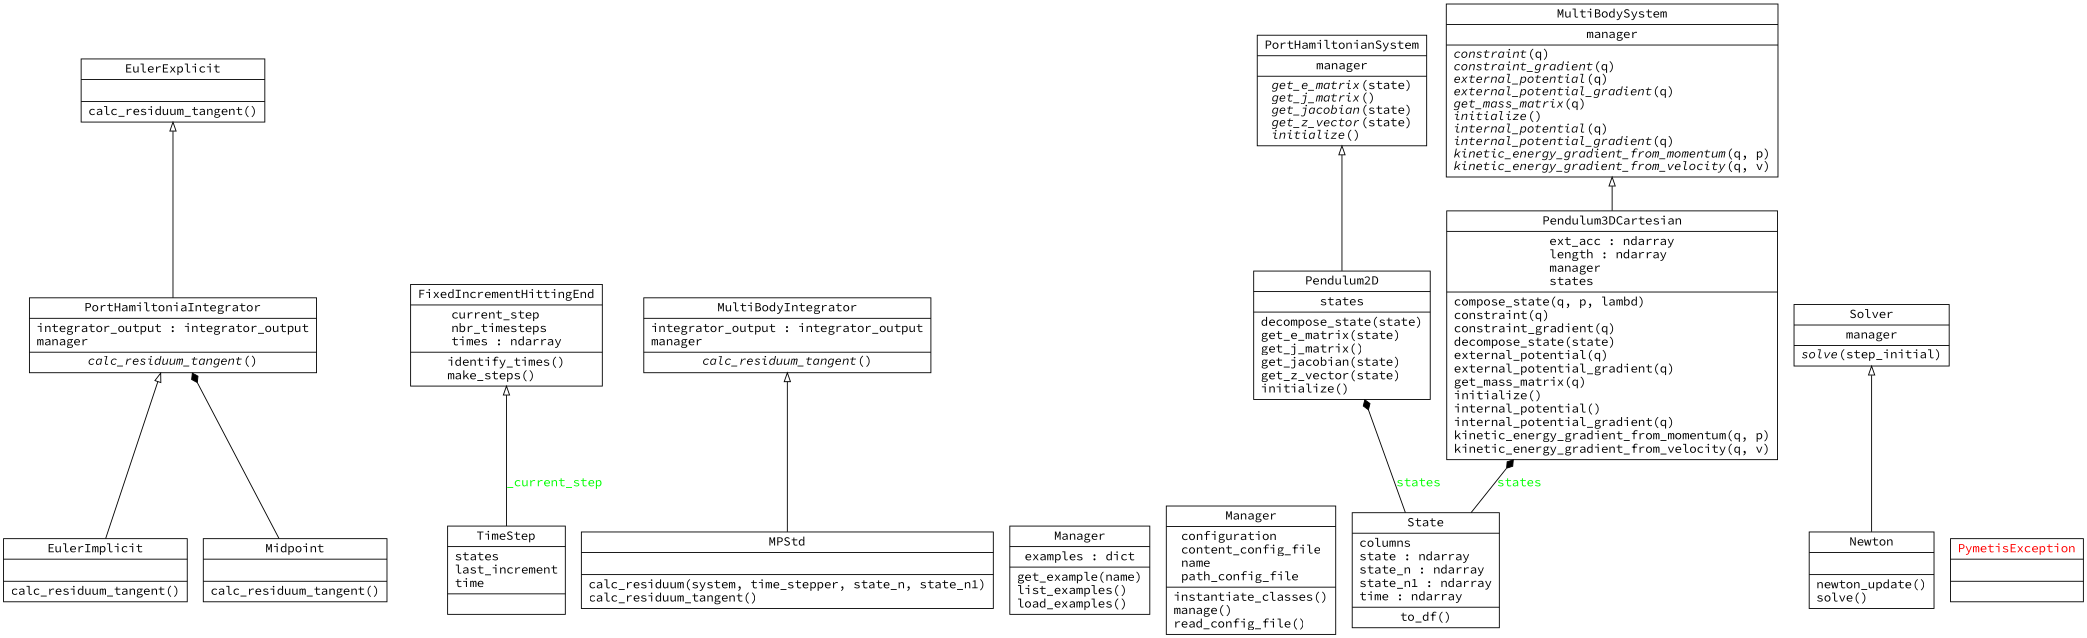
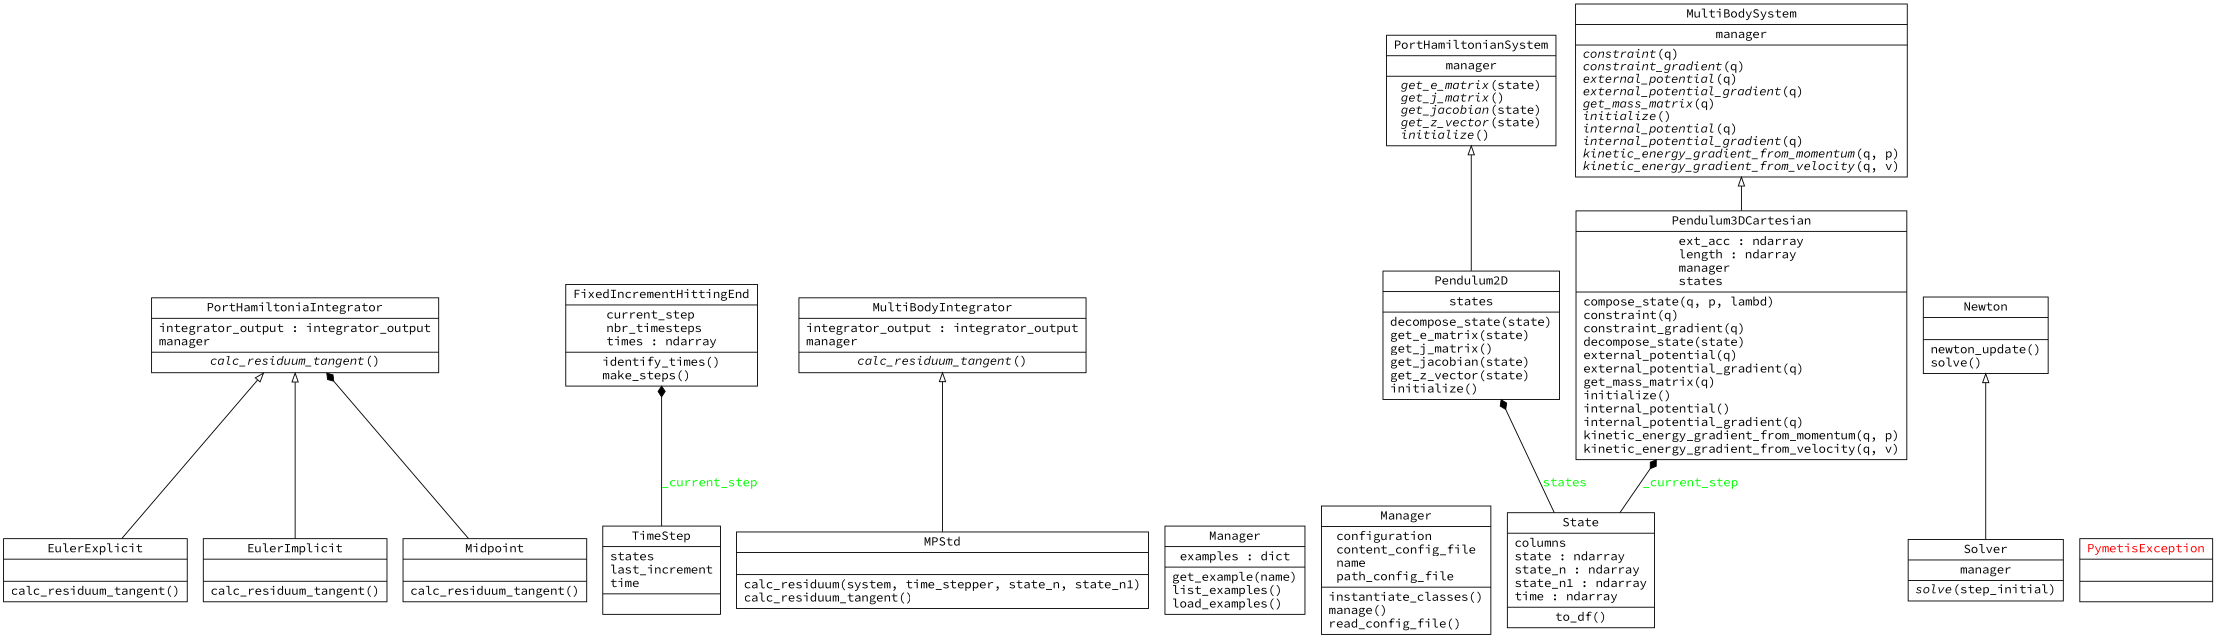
(173, 215) -> (190, 459)
(1872, 454) -> (1986, 461)
(506, 461) -> (662, 461)
(1519, 483) -> (1691, 483)
